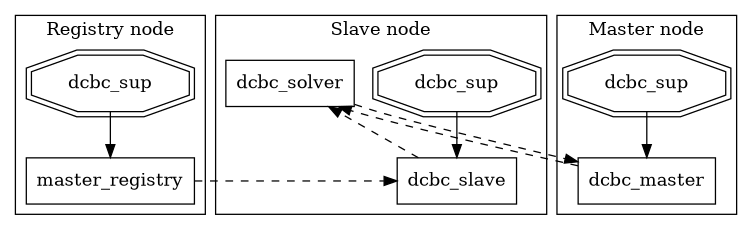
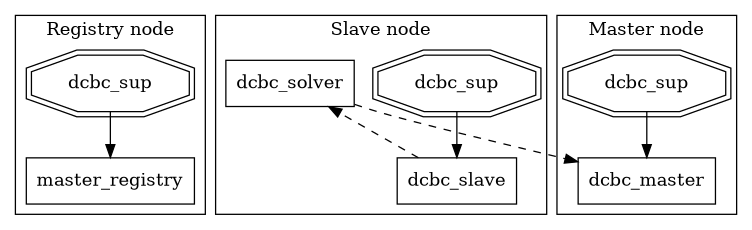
(464, 140) -> none
(289, 181) -> none
